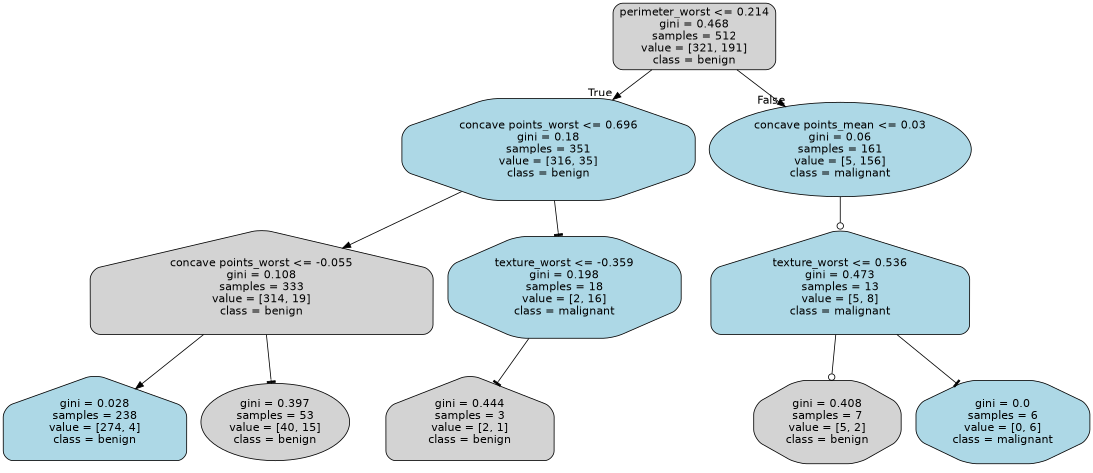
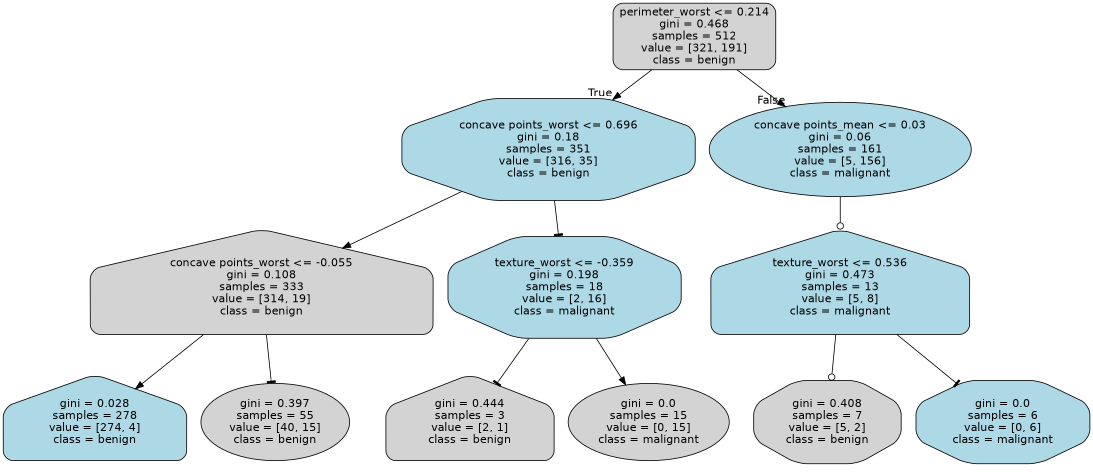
(95, 422) -> (95, 422)
(275, 422) -> (275, 422)
none -> (649, 422)
